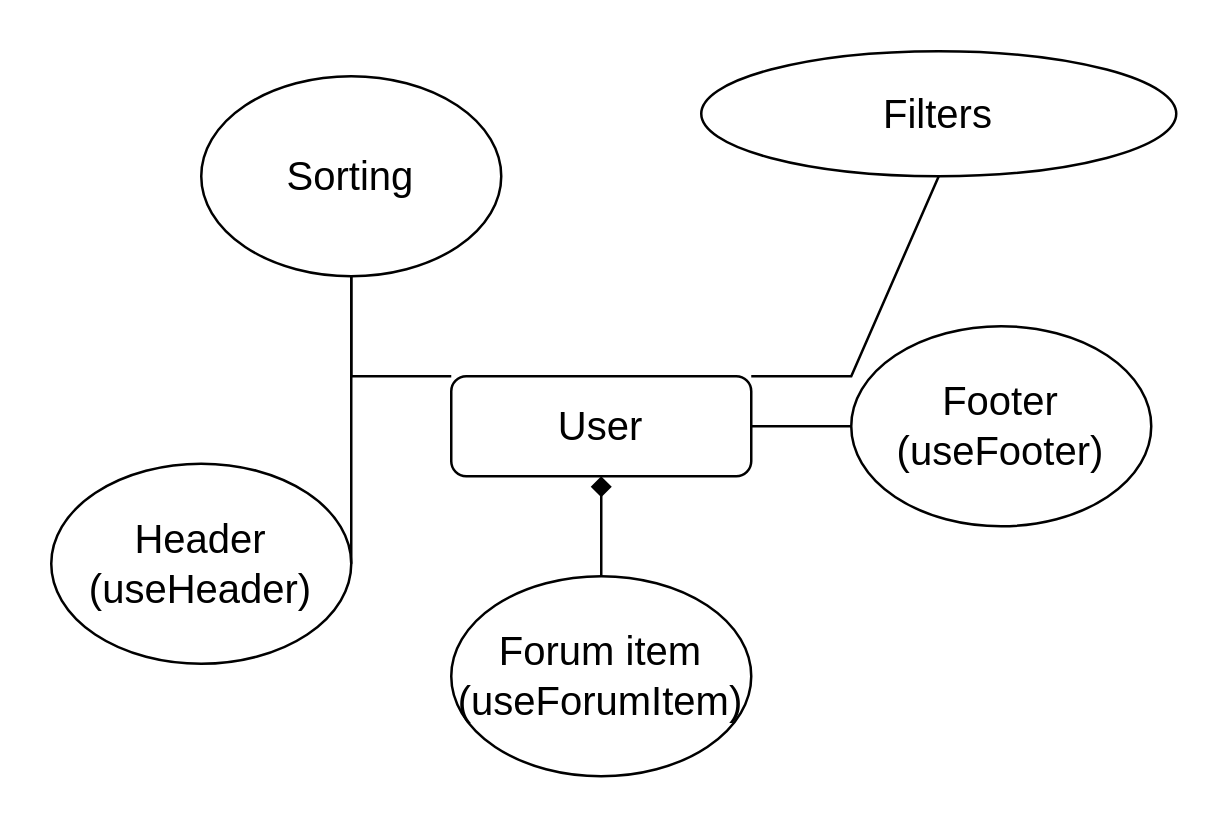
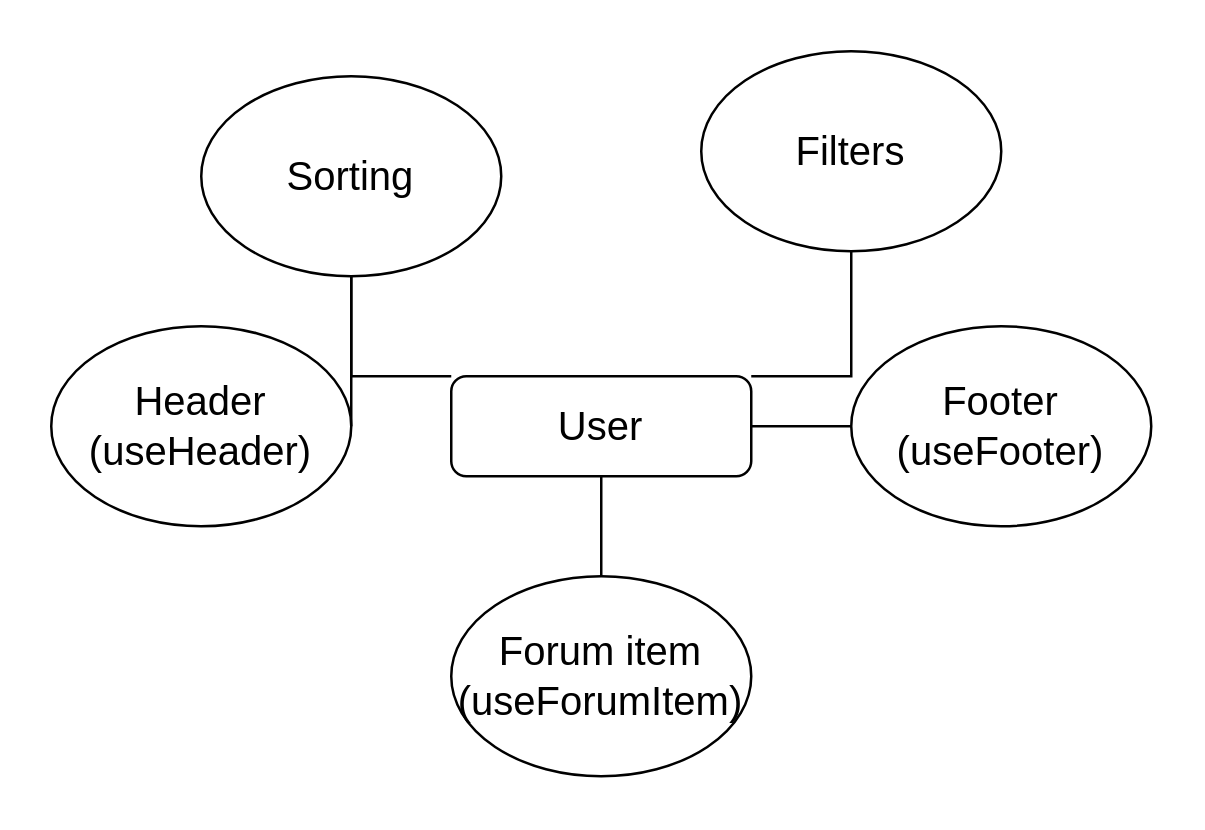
(939, 114) -> (851, 151)
(601, 497) -> (601, 487)
(201, 564) -> (201, 426)
